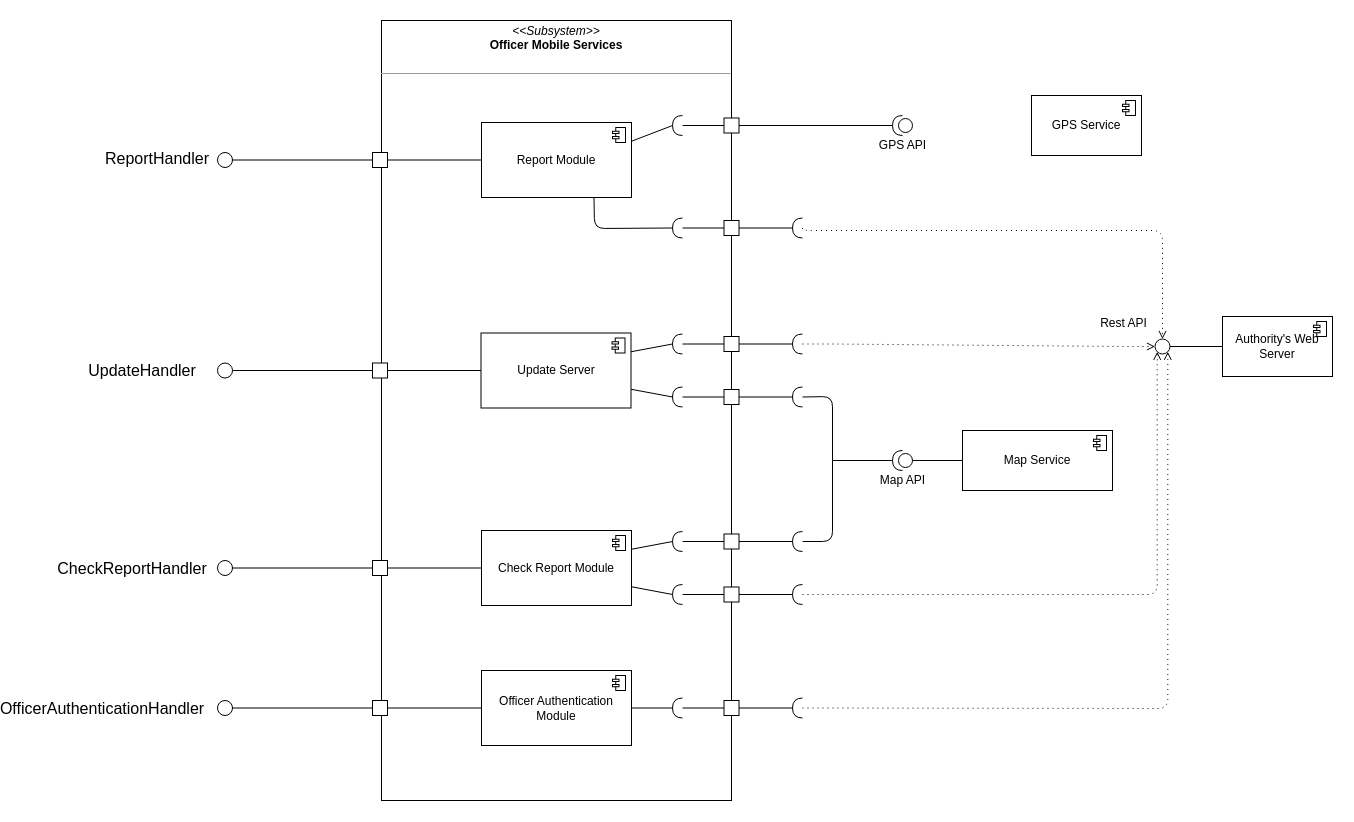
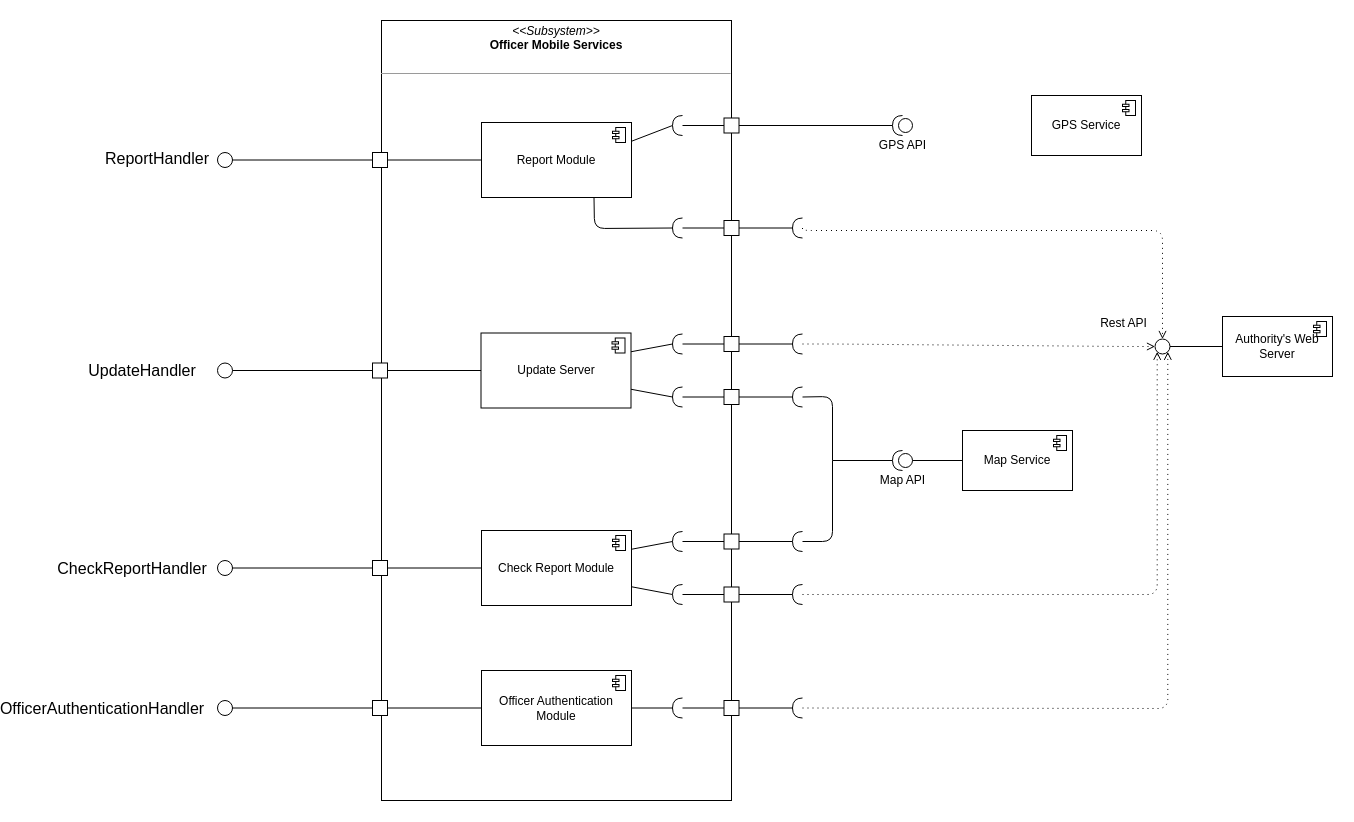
(1038, 461) -> (1018, 461)
